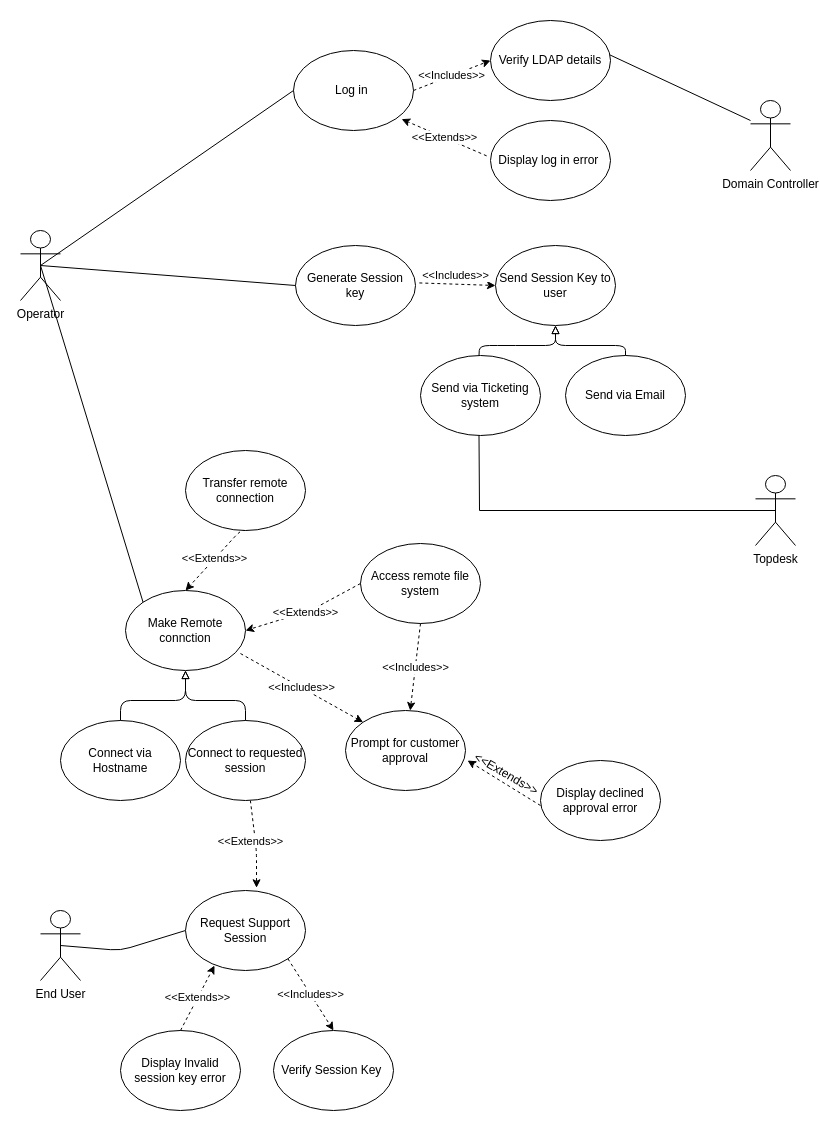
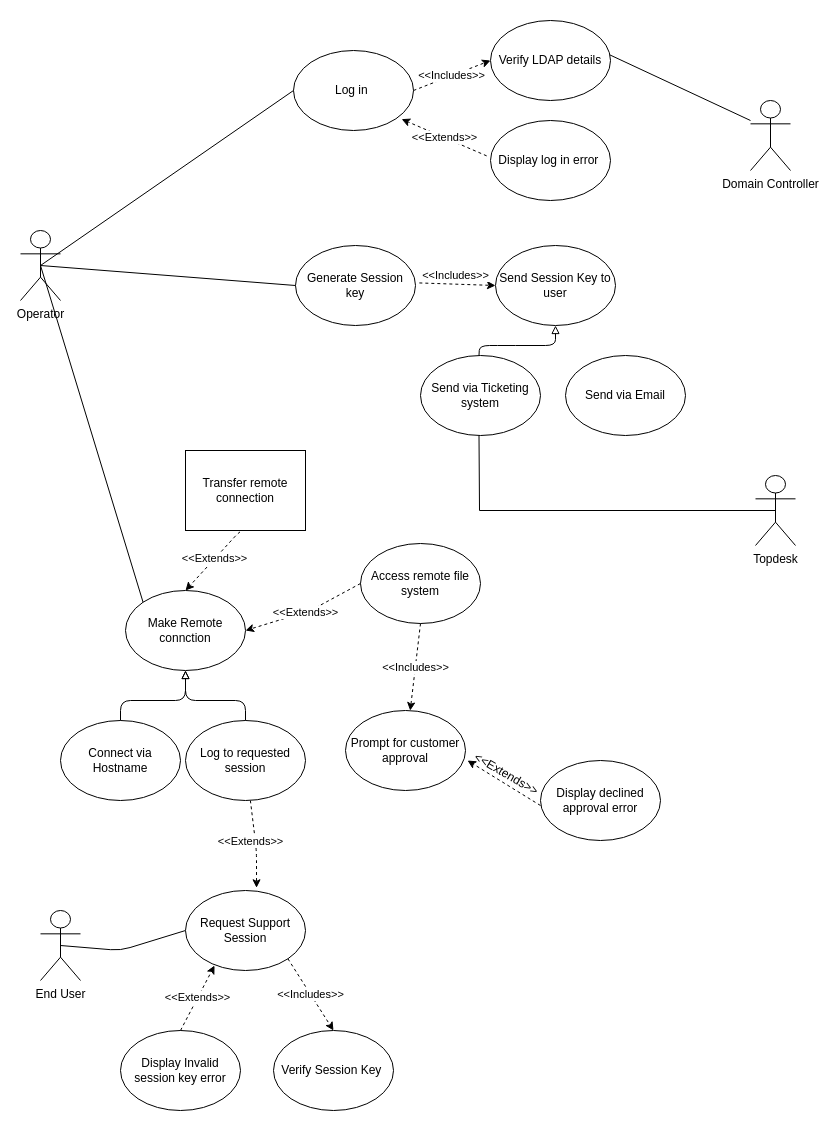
(595, 346) -> none
(246, 491) -> (246, 491)
(299, 686) -> none
(246, 761) -> (246, 761)
